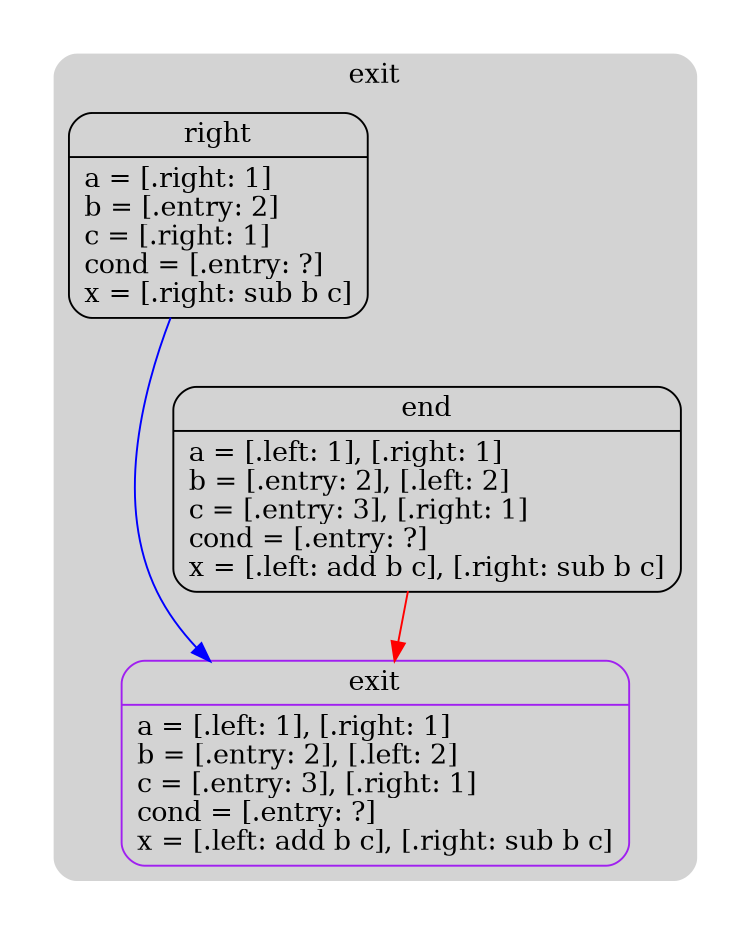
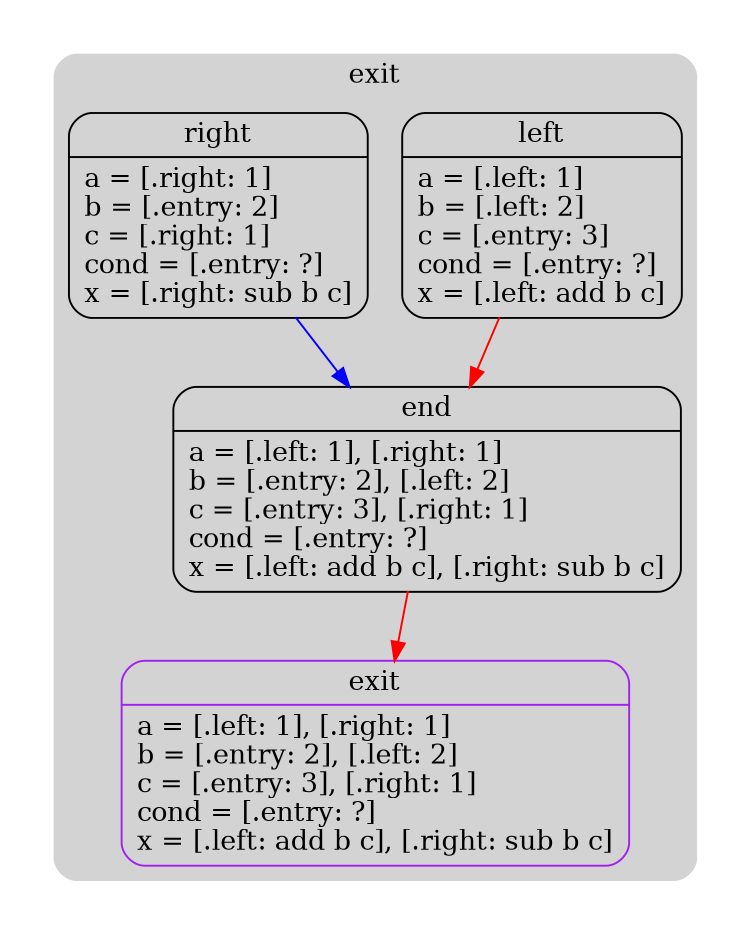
none -> (542, 215)
(135, 488) -> (317, 345)
